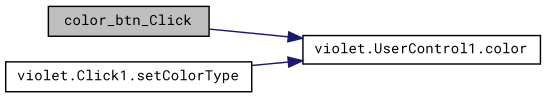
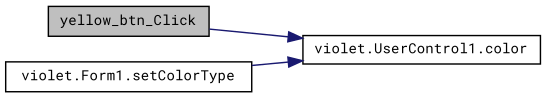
(129, 21) -> (129, 21)
(129, 77) -> (129, 77)
